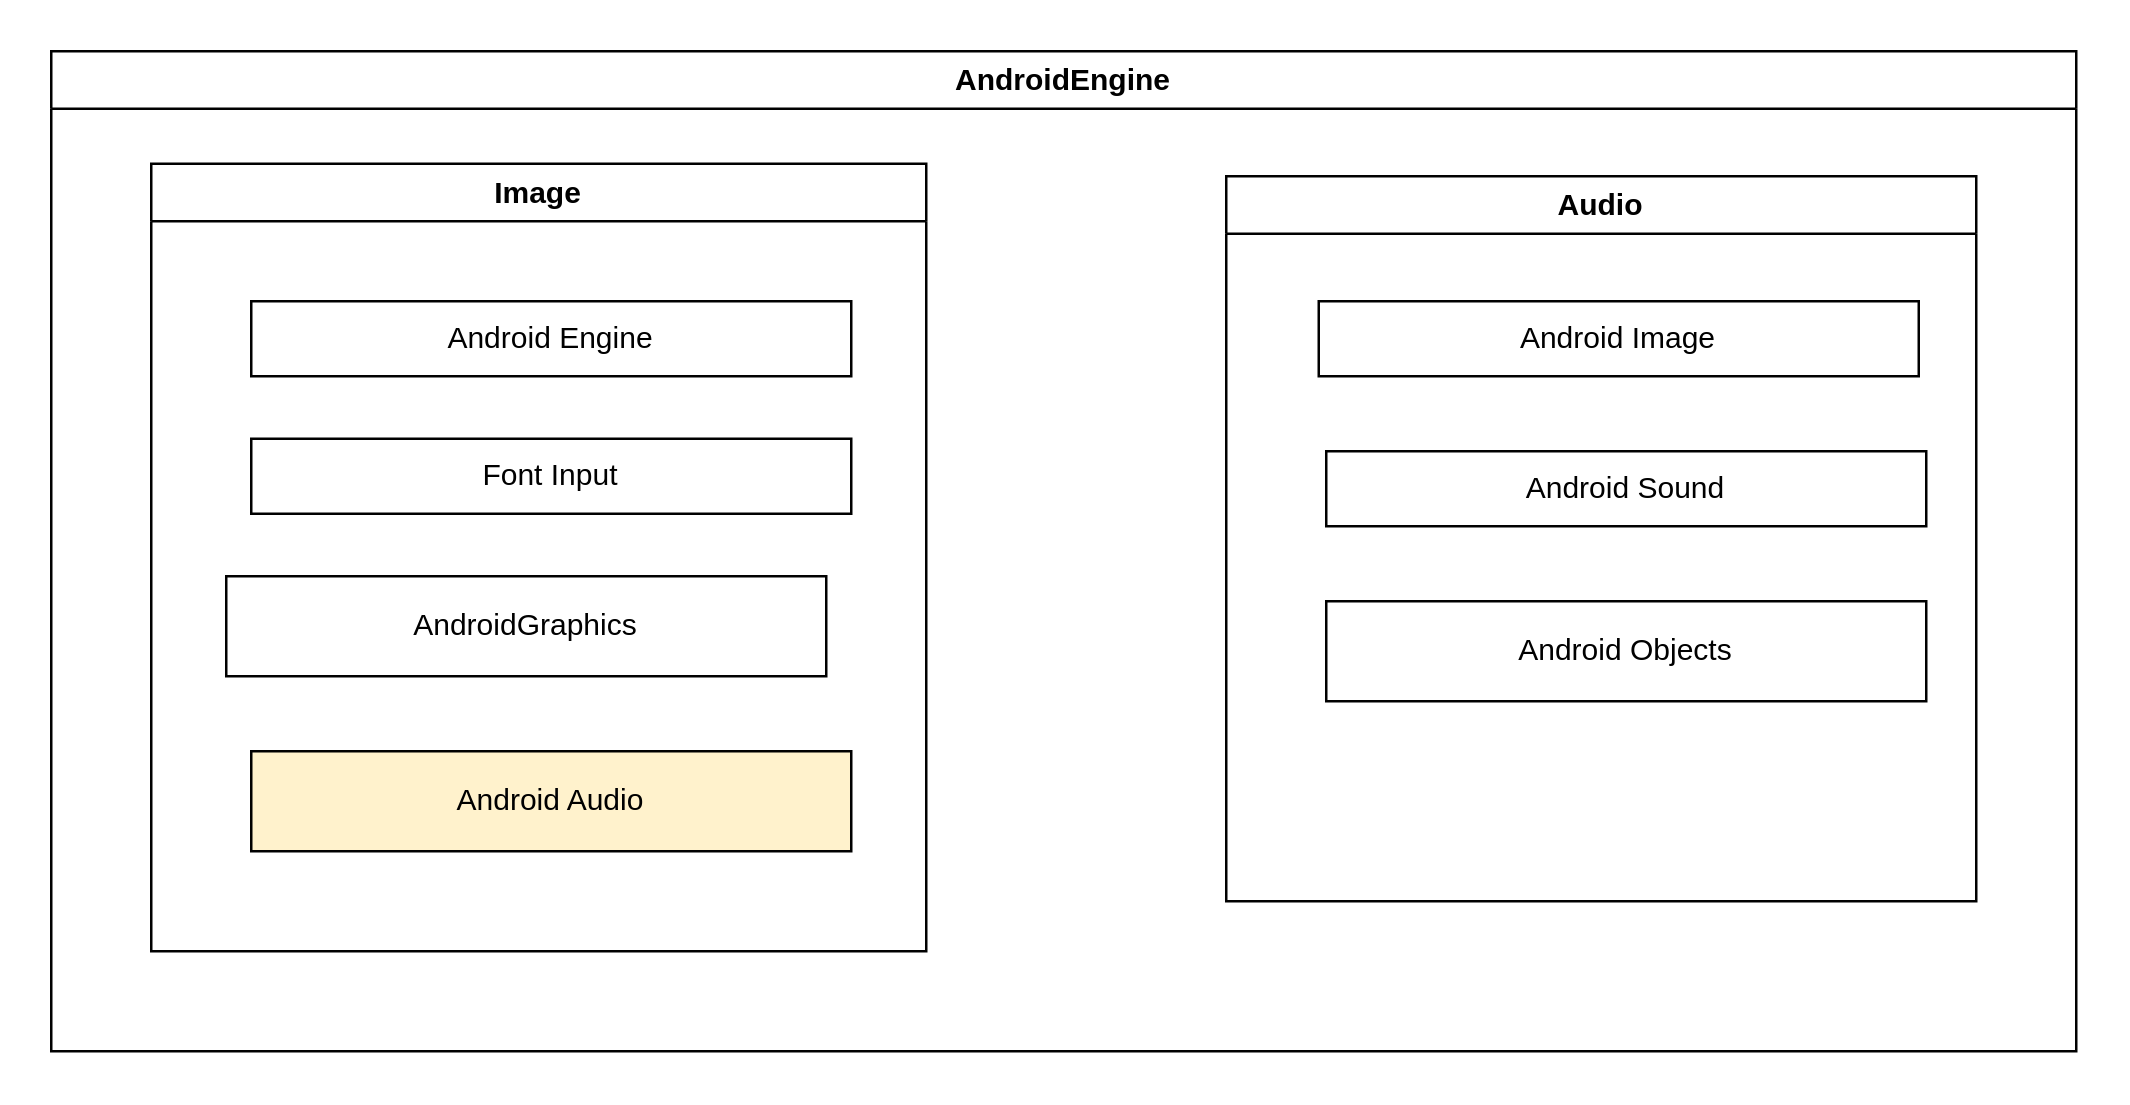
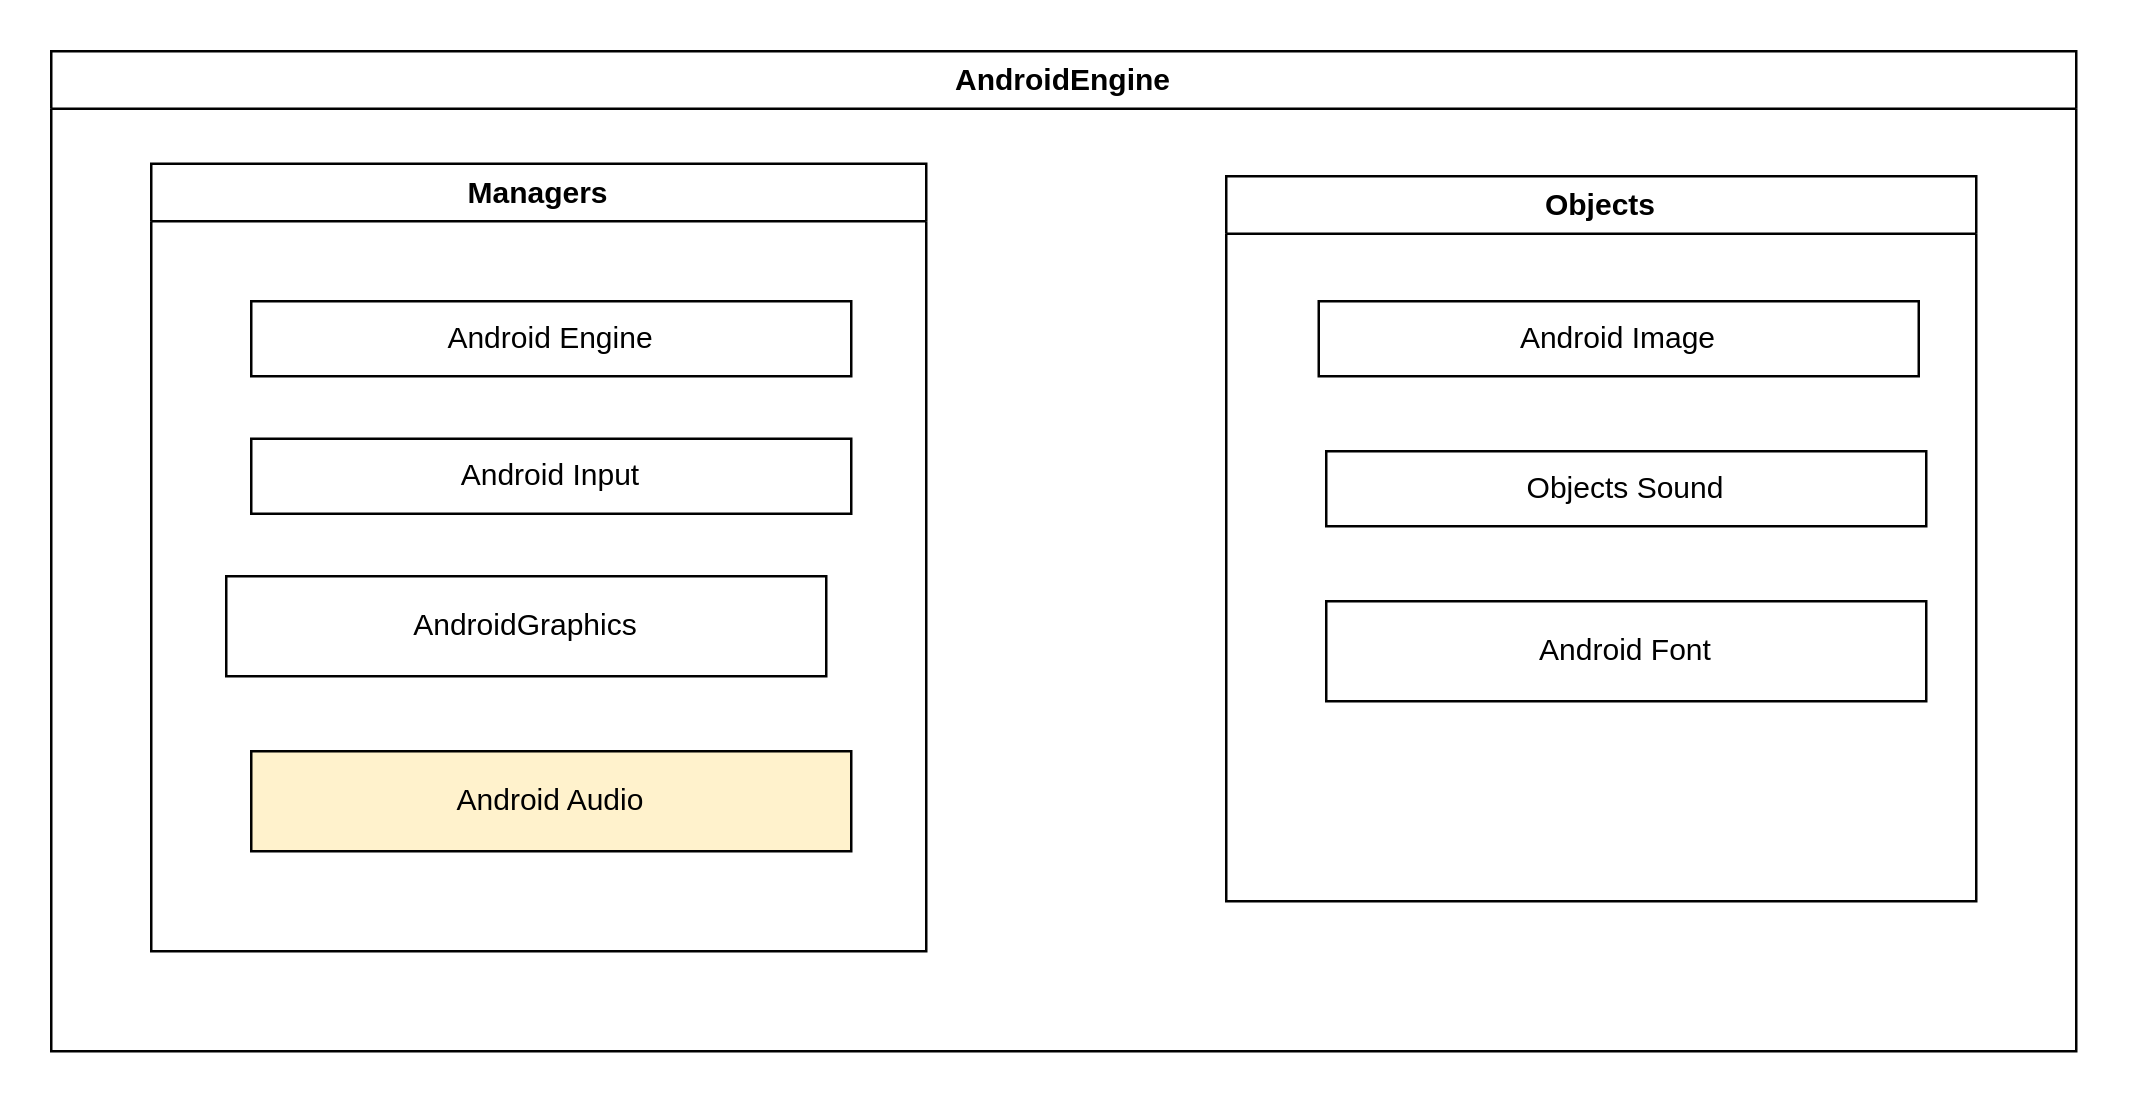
(539, 194) -> (539, 194)
(1601, 206) -> (1601, 206)
(551, 476) -> (551, 476)
(1626, 489) -> (1626, 489)
(1626, 651) -> (1626, 651)
